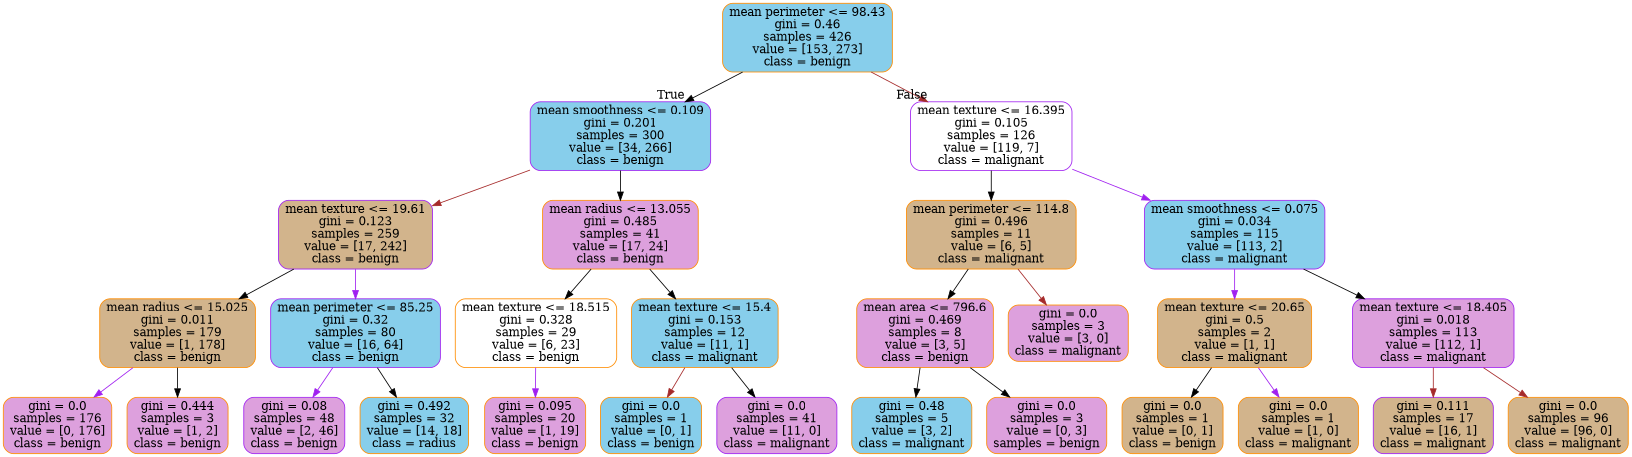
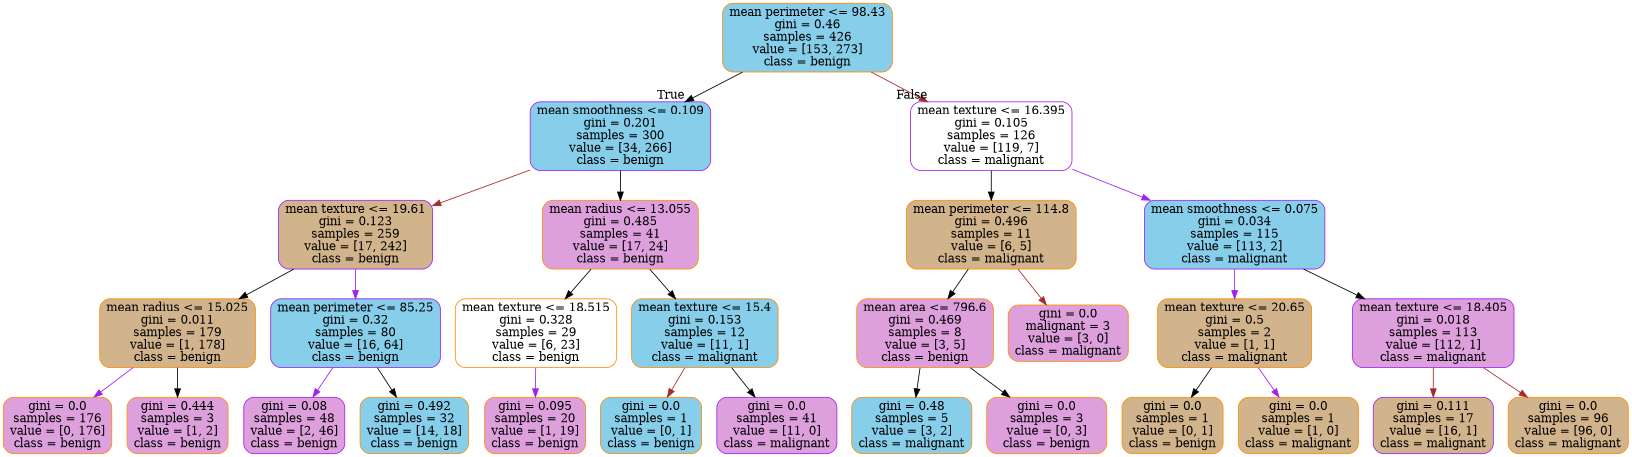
(1068, 333) -> (1068, 333)
(414, 425) -> (414, 425)
(1047, 425) -> (1047, 425)
